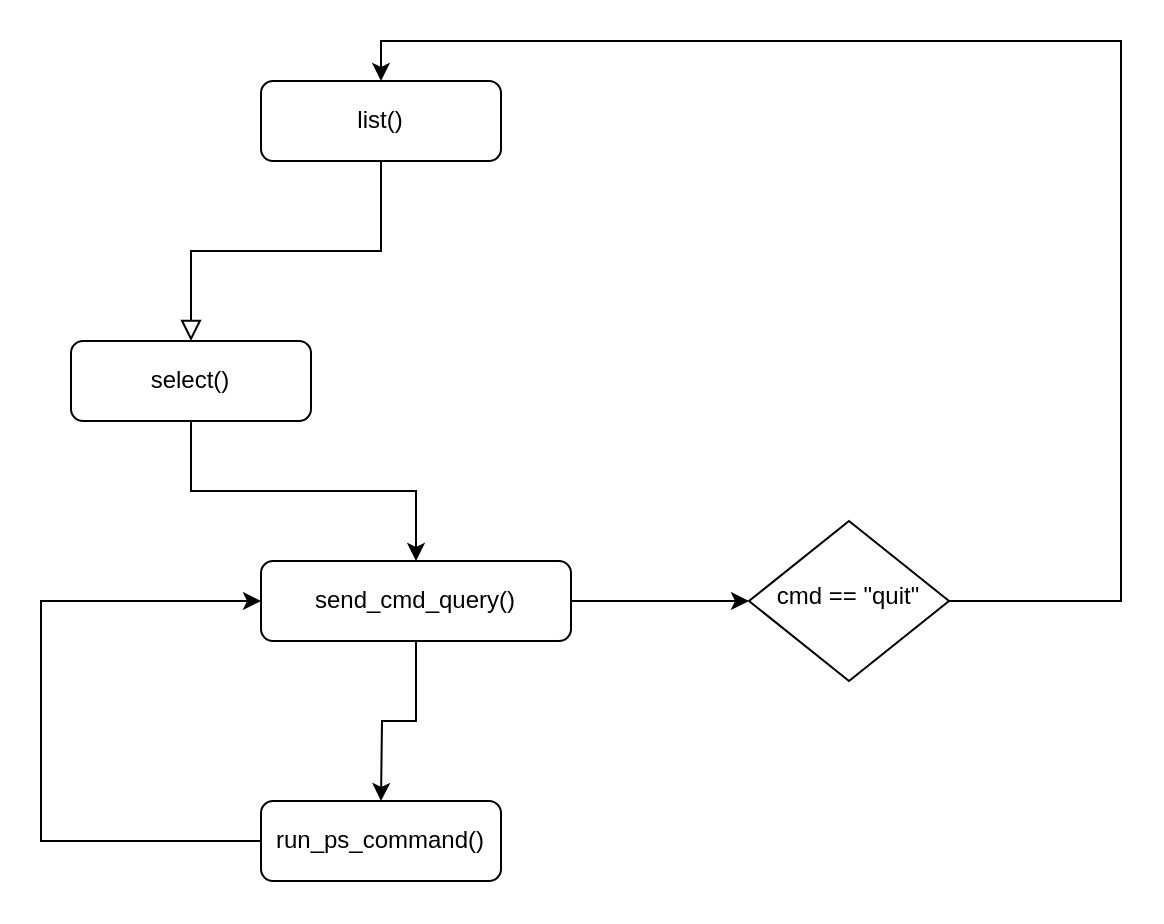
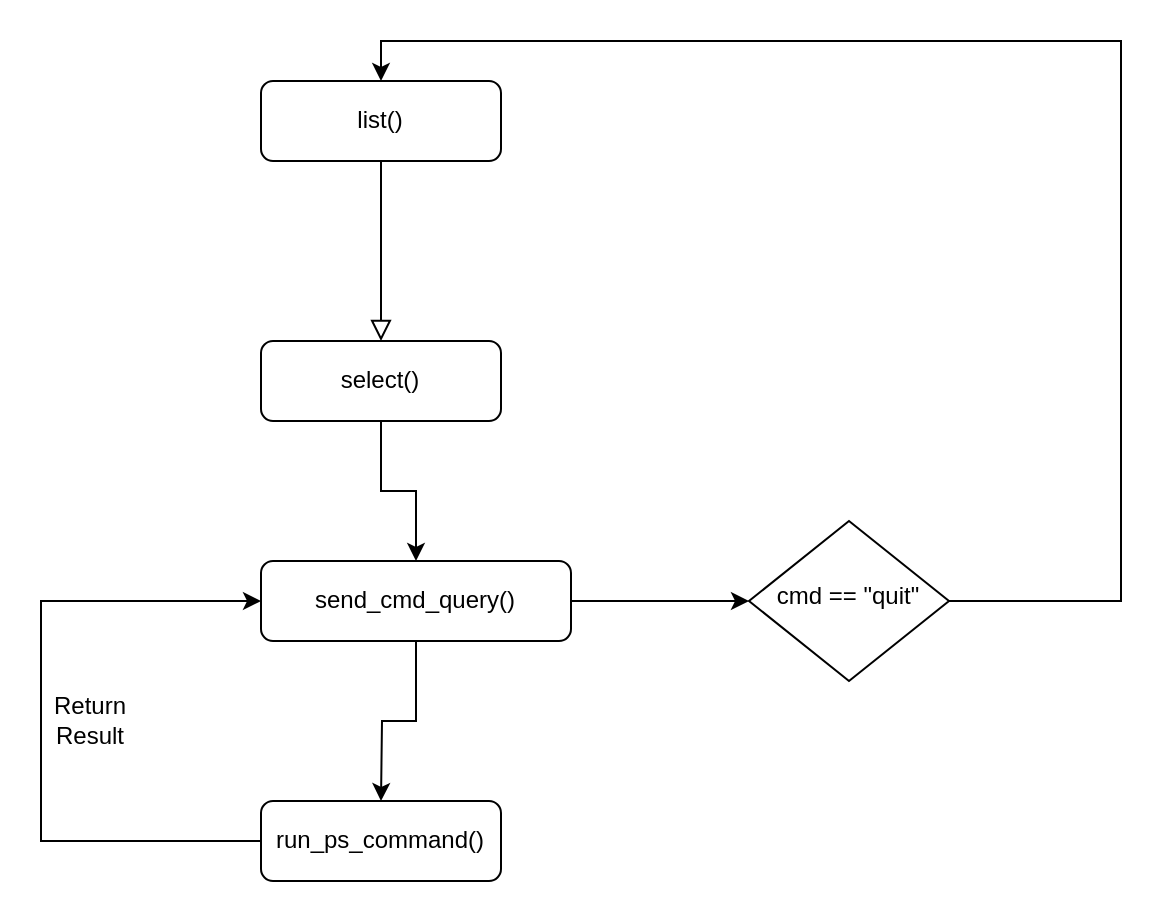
(191, 381) -> (381, 381)
none -> (91, 721)
